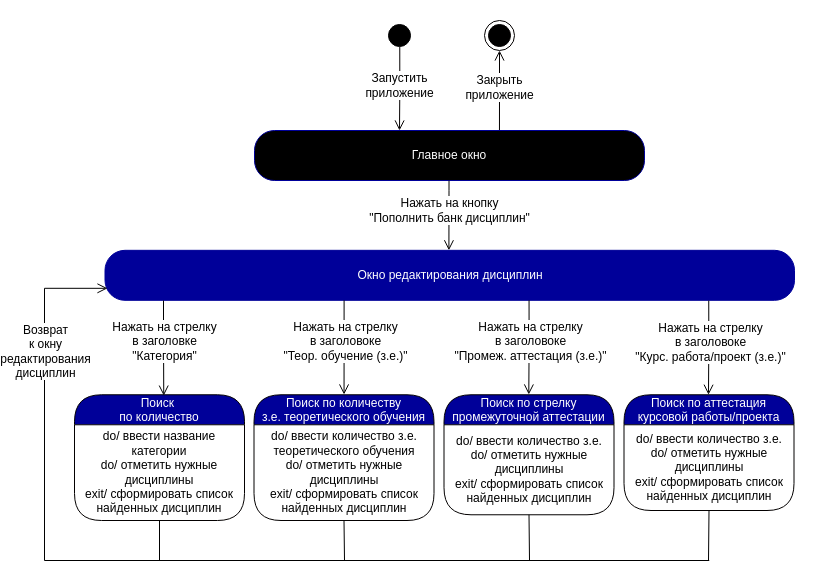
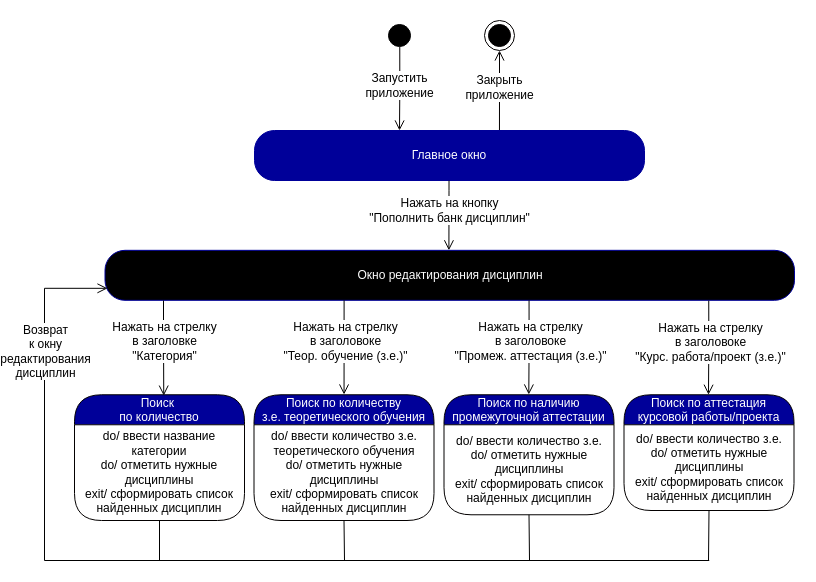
(450, 156) -> (450, 156)
(450, 275) -> (450, 275)
(529, 403) -> (529, 403)
